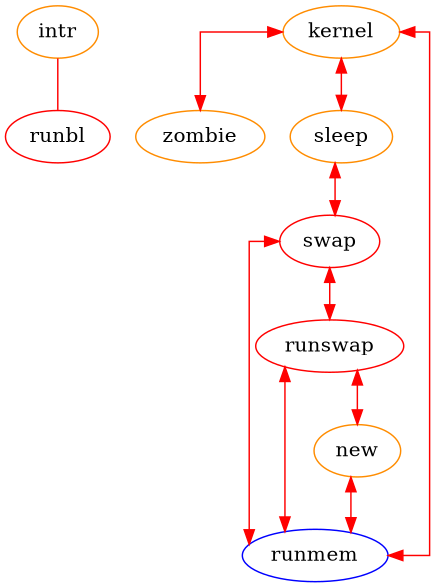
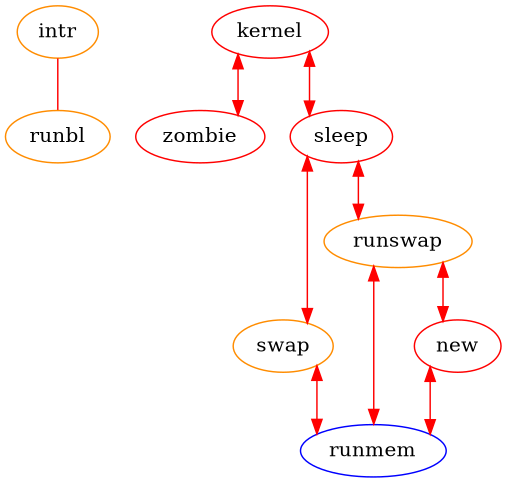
(341, 32) -> (270, 32)
(58, 137) -> (58, 137)
(200, 137) -> (200, 137)
(341, 137) -> (341, 137)
(330, 241) -> (283, 346)
(330, 294) -> (358, 190)
(430, 300) -> none
(330, 346) -> (398, 241)
(357, 451) -> (458, 346)
